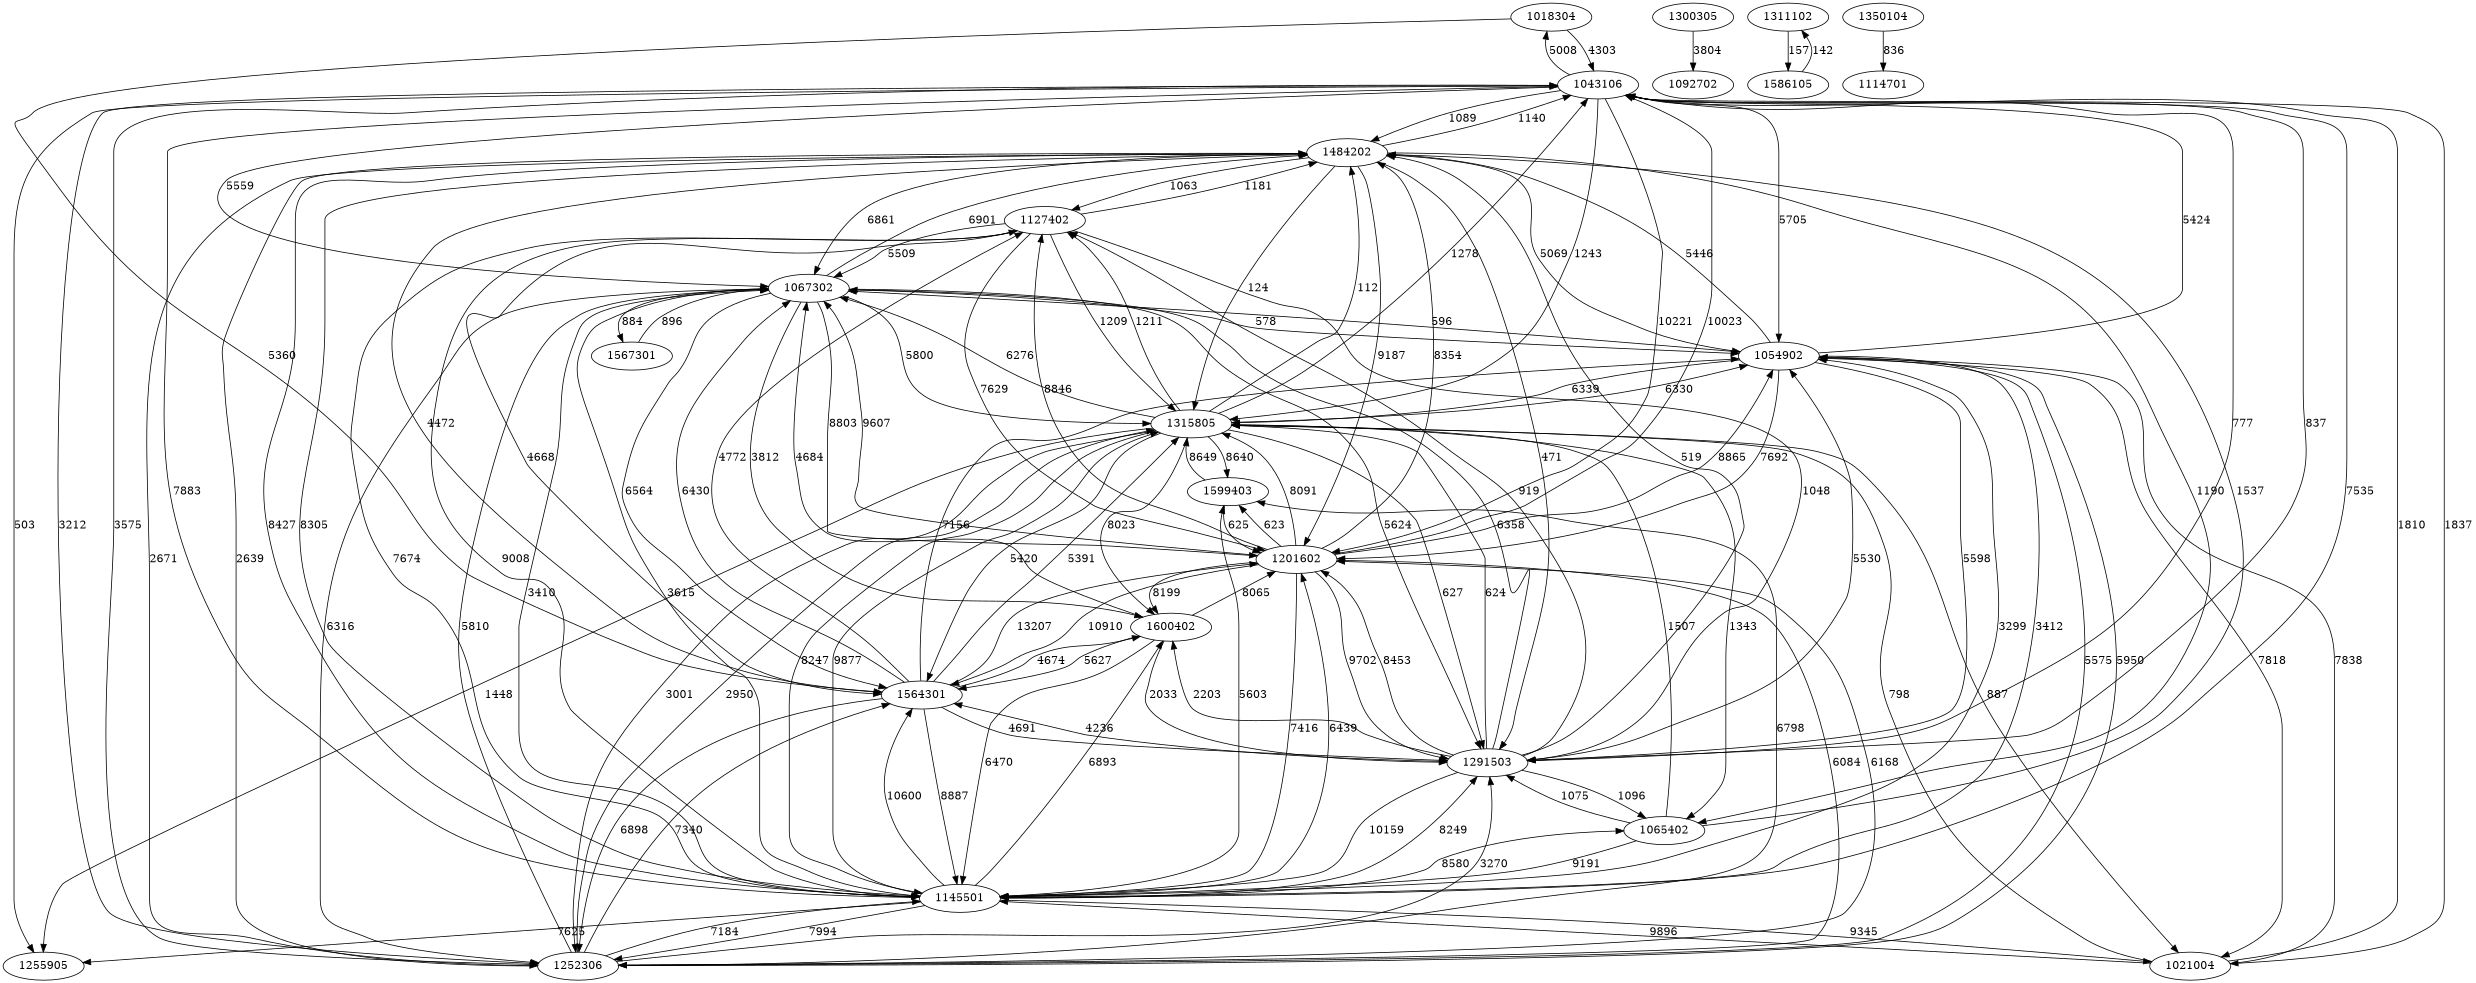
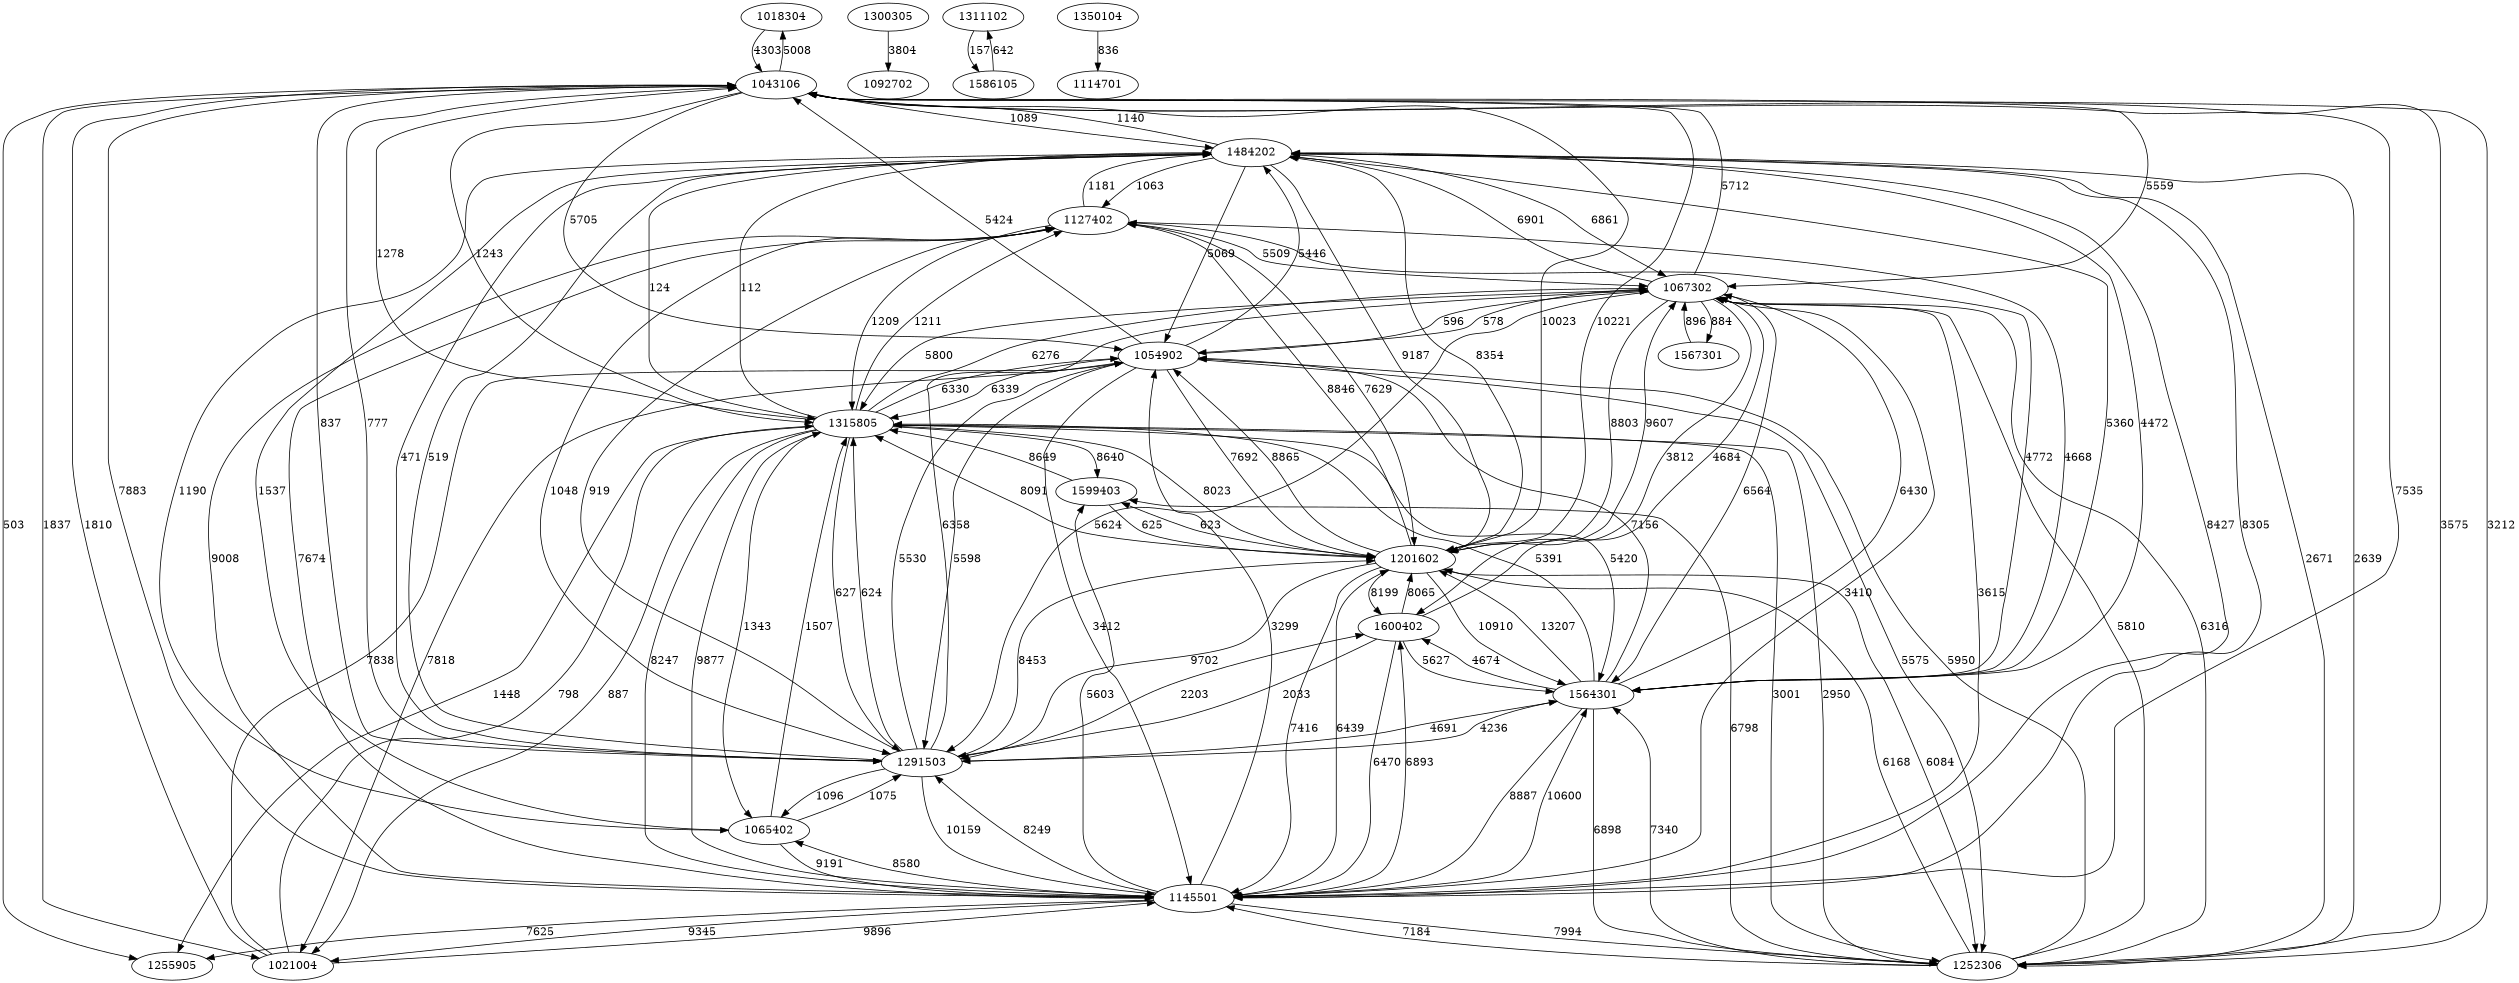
(1823, 51) -> (1004, 51)
(224, 79) -> (2084, 274)
none -> (1344, 101)
(1109, 518) -> (1141, 459)
(1094, 936) -> none
